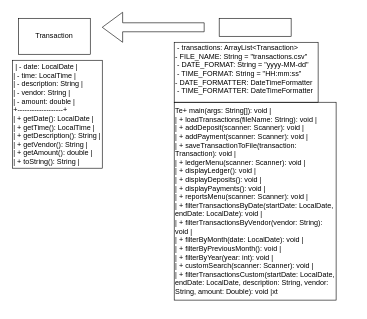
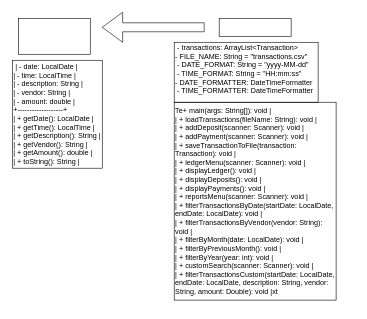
(54, 36) -> none
